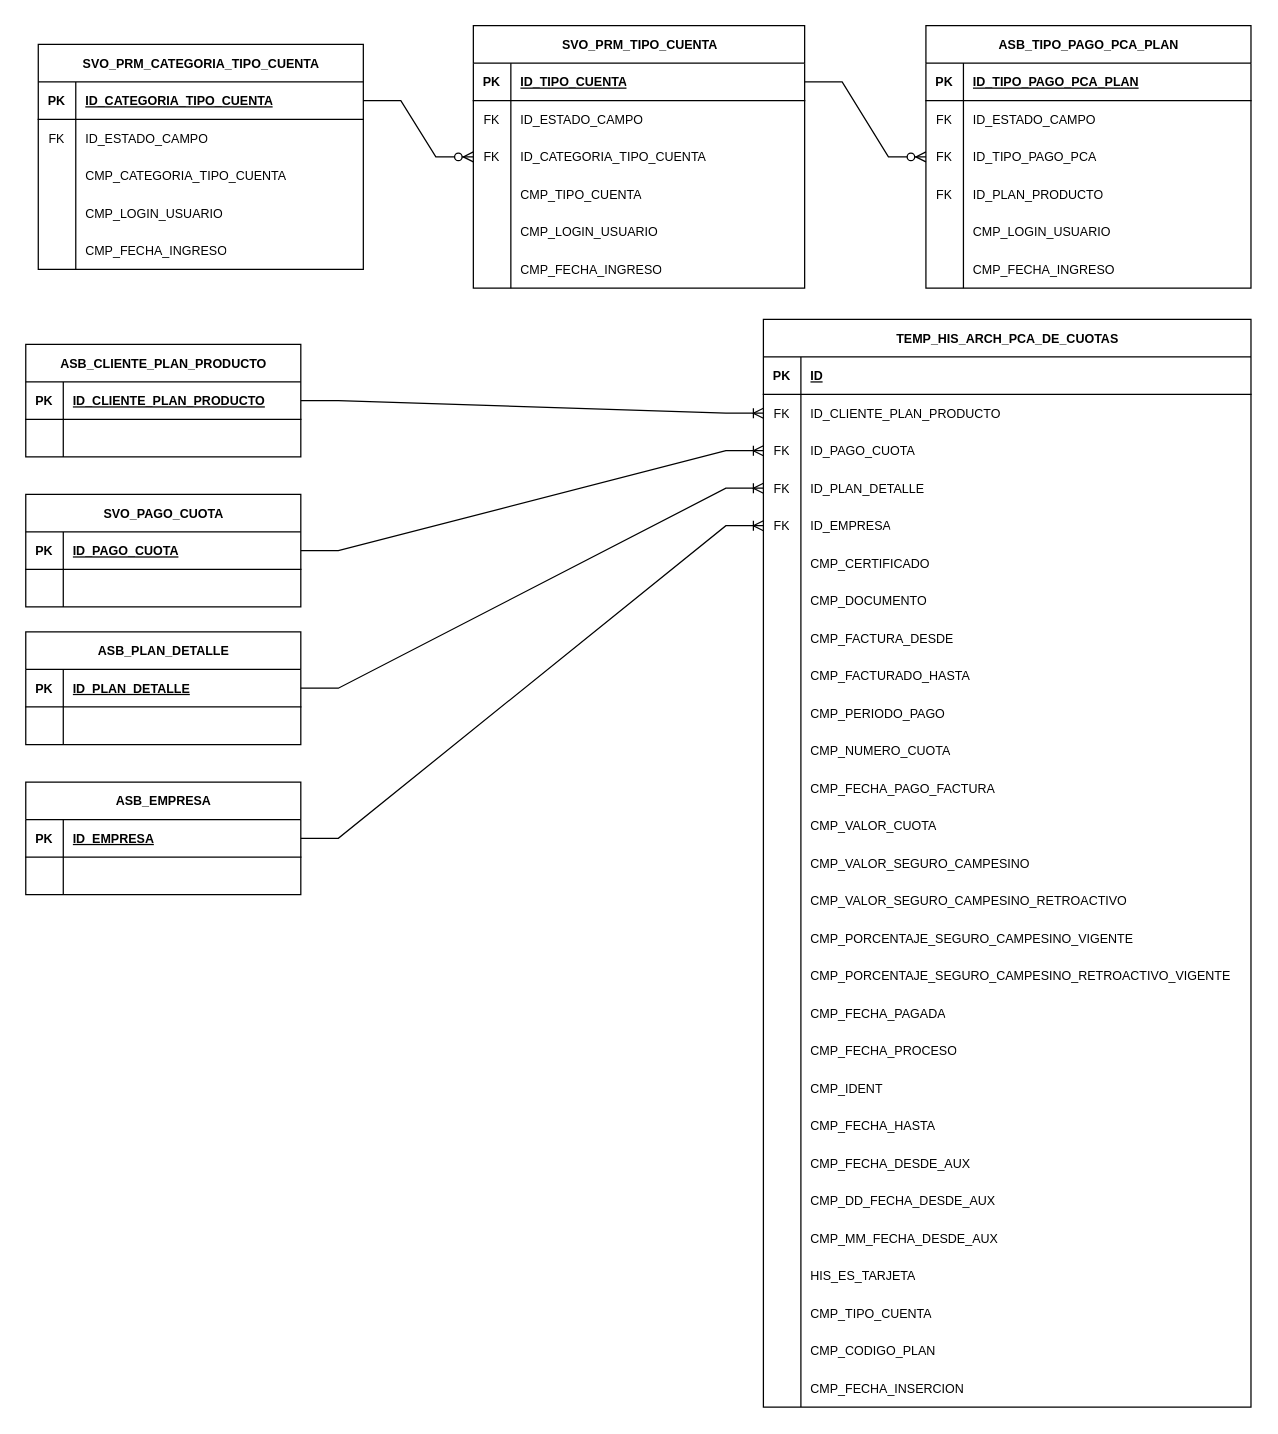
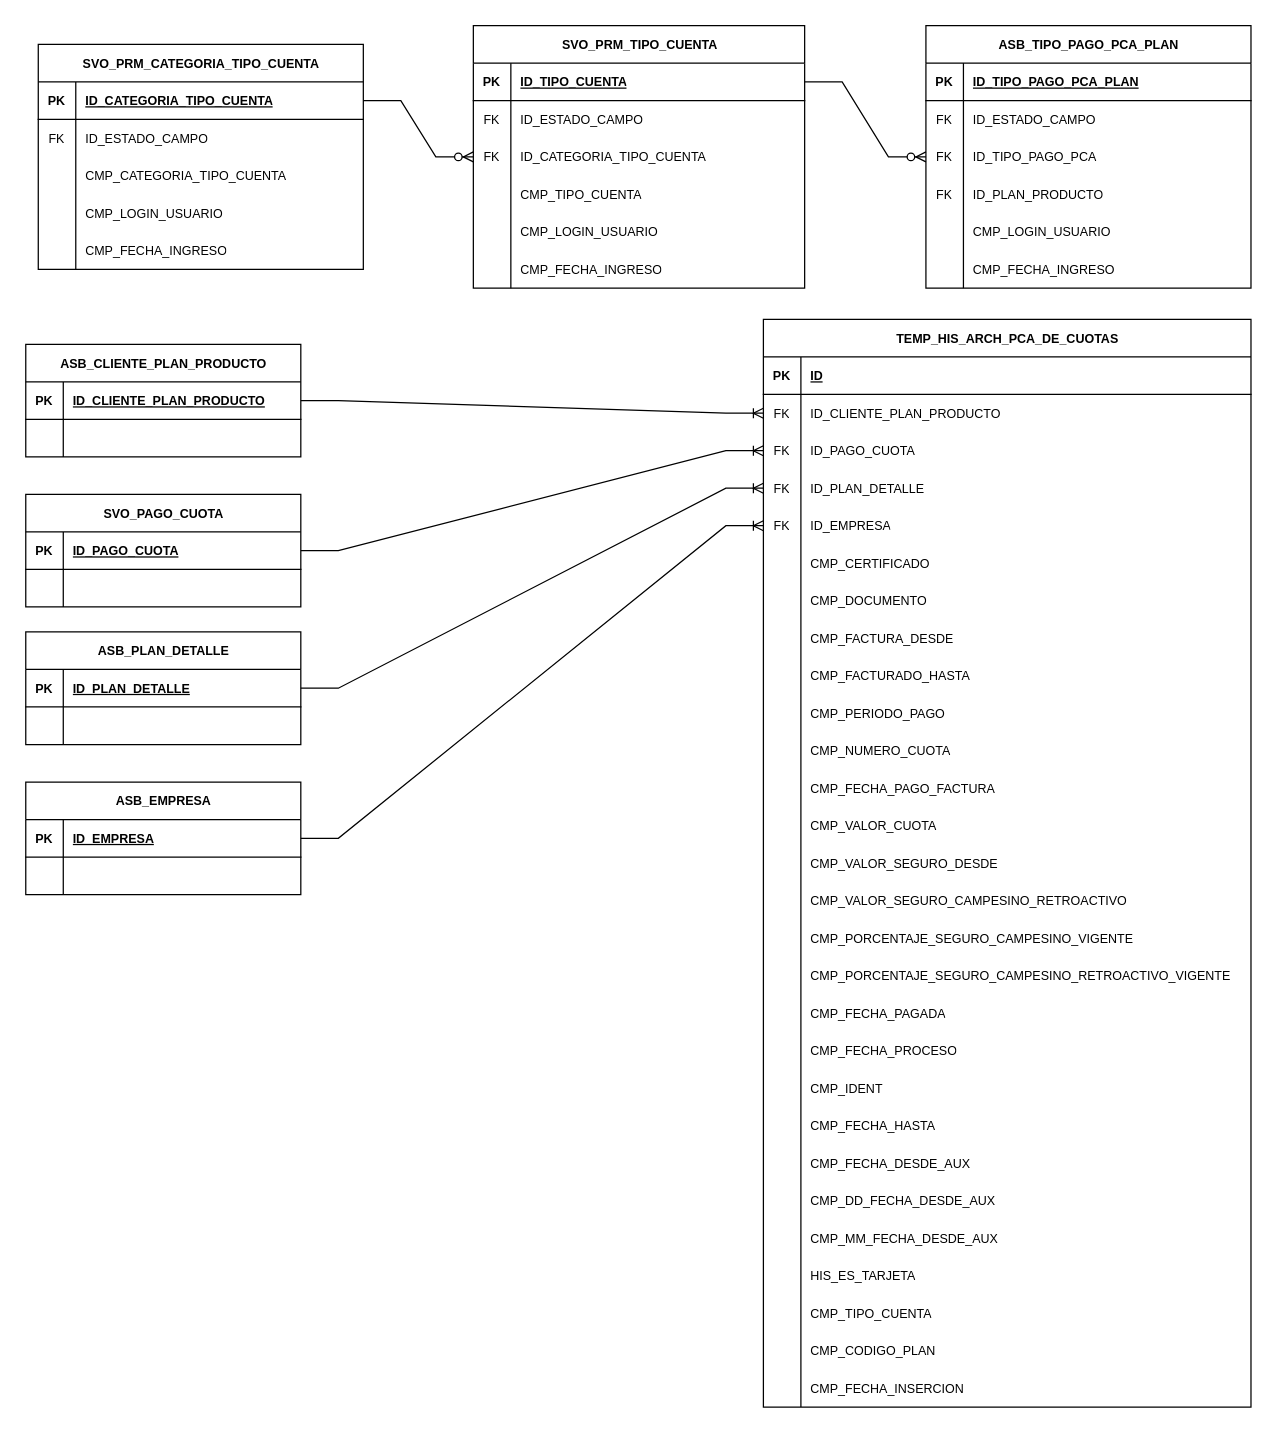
(902, 863) -> (888, 863)
